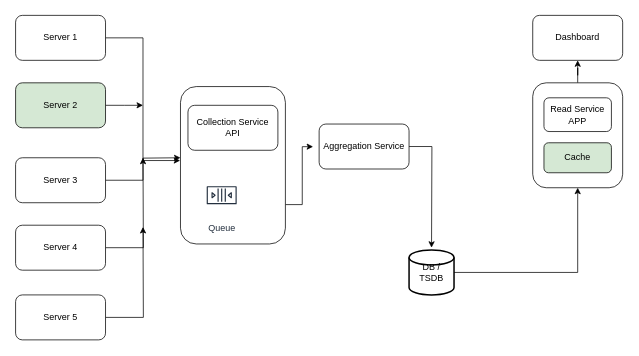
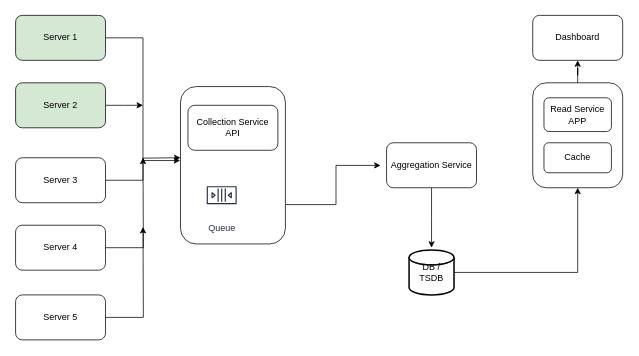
(60, 38) -> (60, 38)
(364, 147) -> (432, 165)
(578, 158) -> (578, 158)
